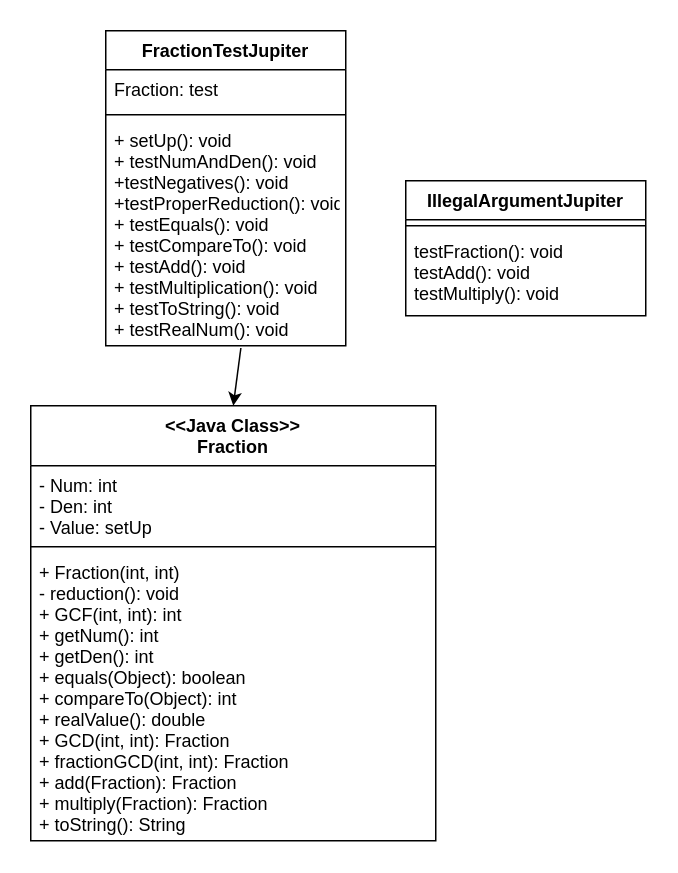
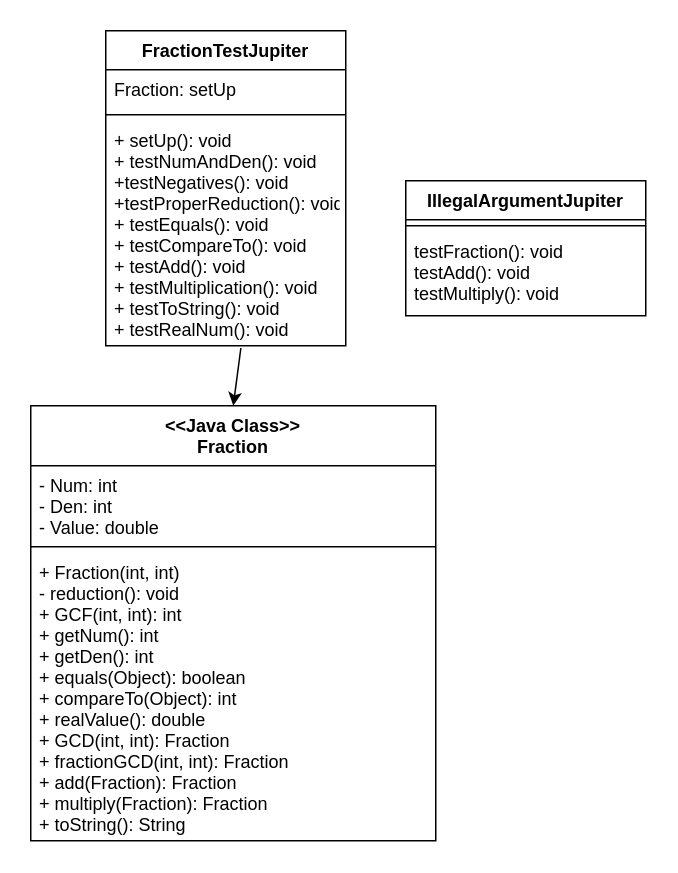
(178, 90) -> (183, 90)
(80, 486) -> (80, 486)
